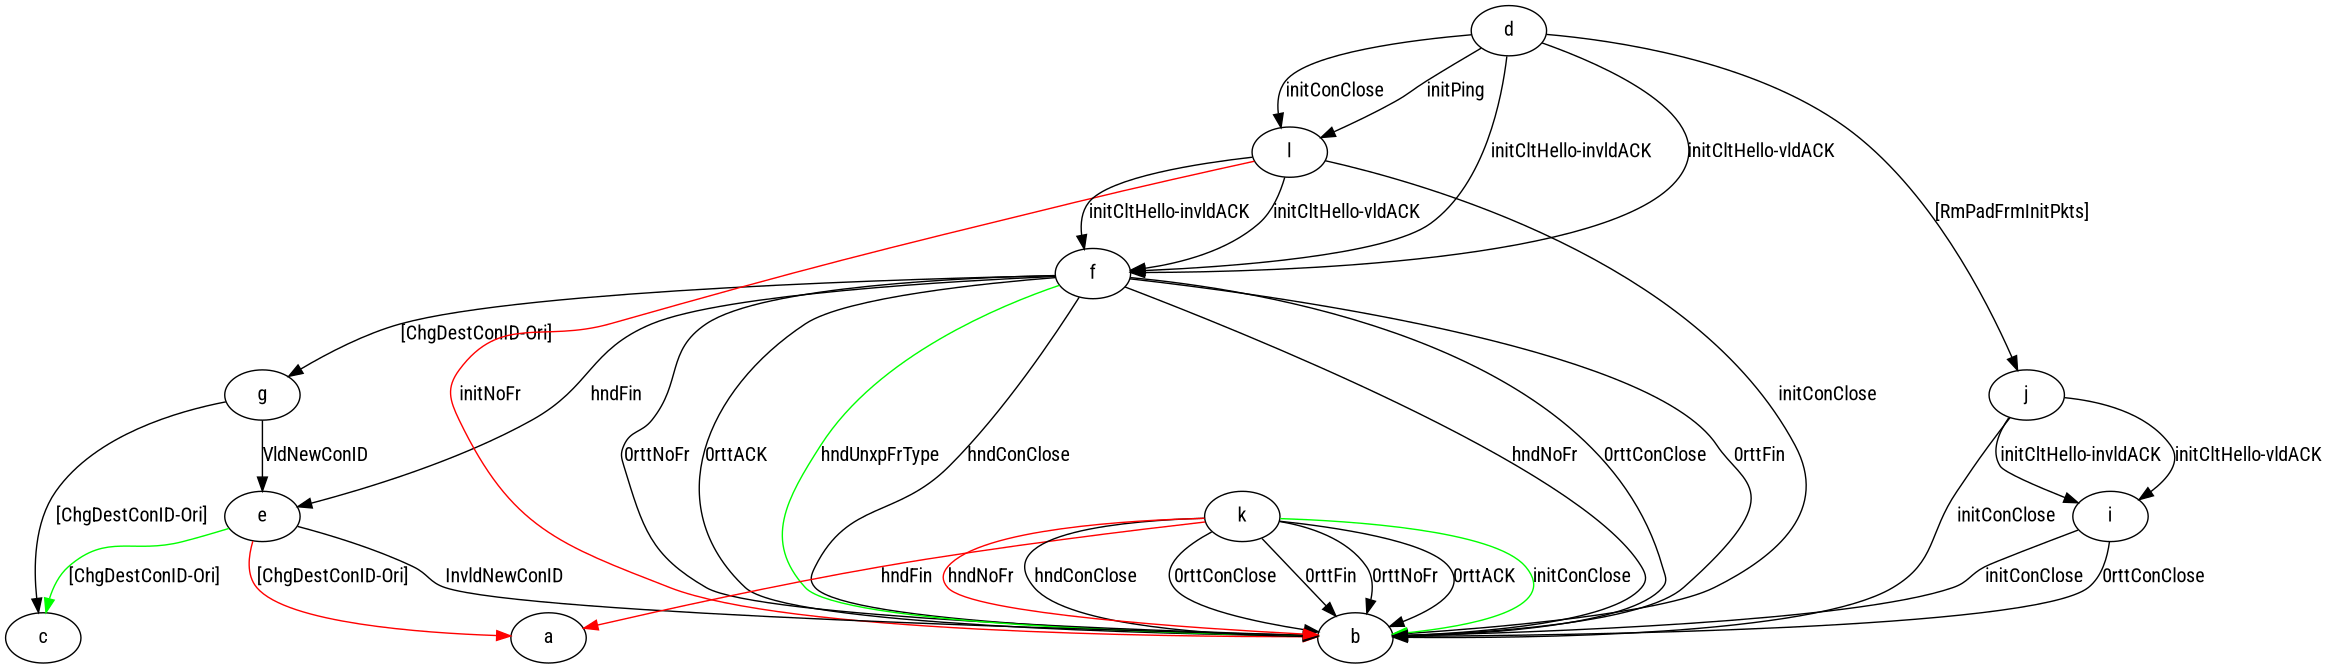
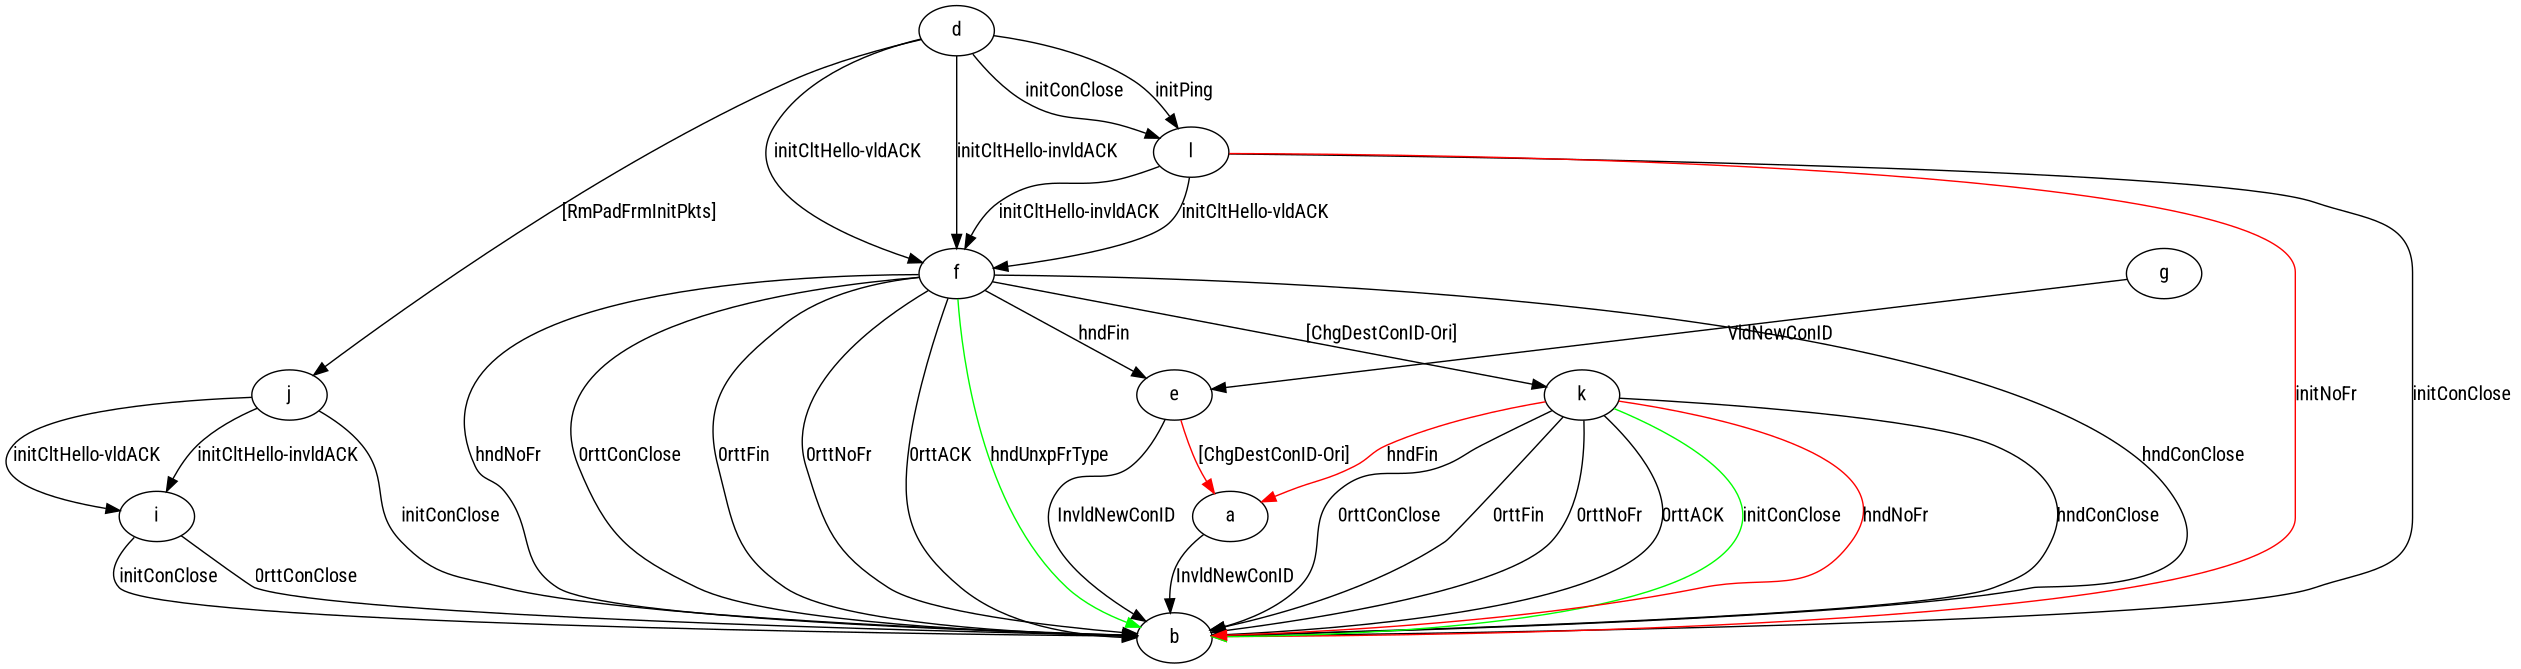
(672, 291) -> (1262, 333)
none -> (1178, 562)
(43, 638) -> none
